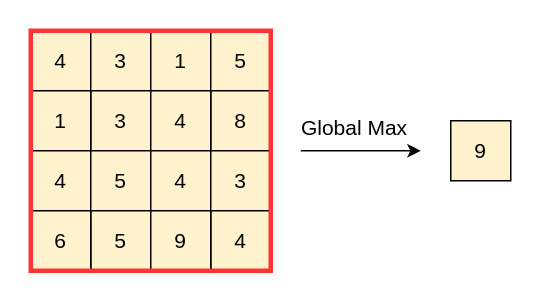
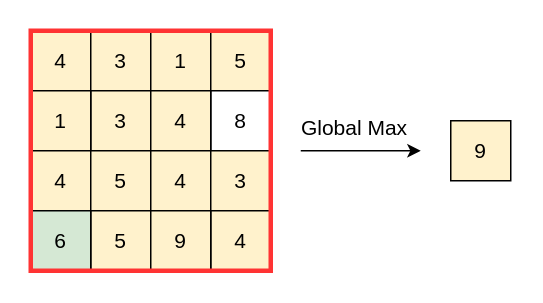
(241, 121) -> (241, 121)
(61, 241) -> (61, 241)
